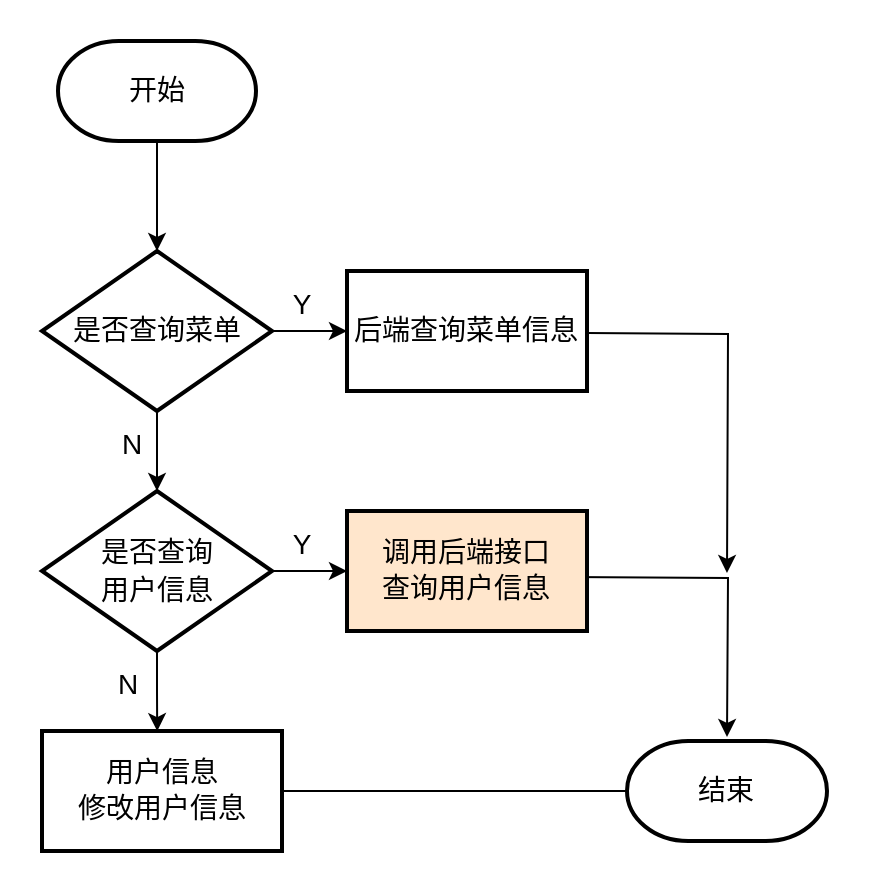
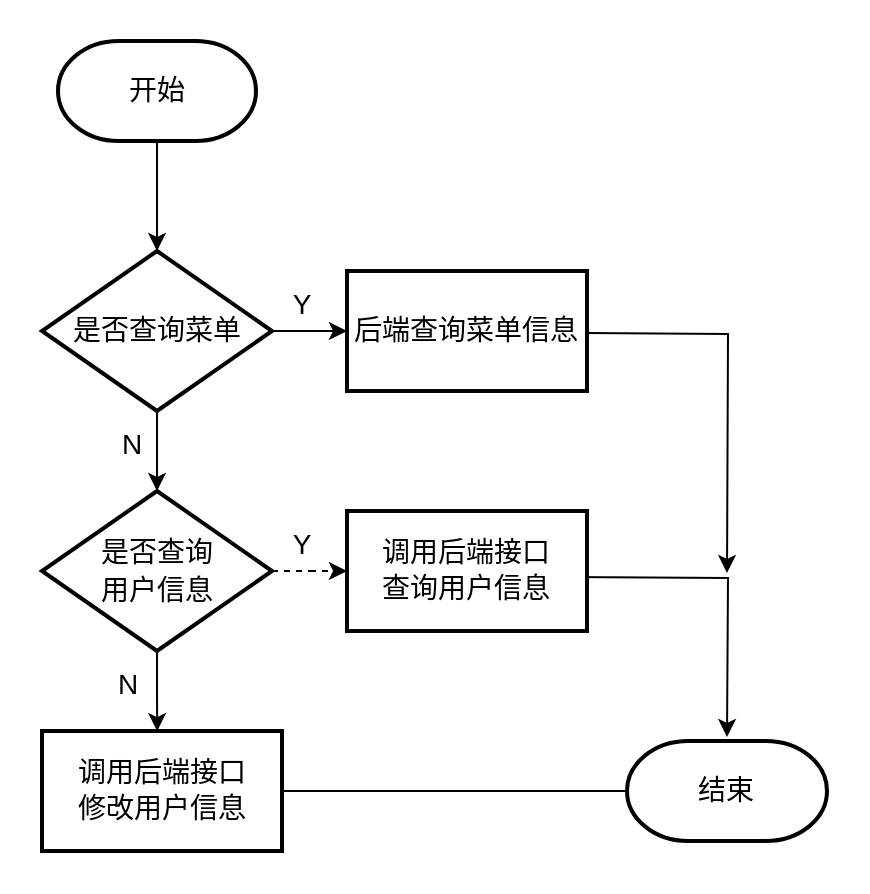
(309, 571) -> (309, 571)
(467, 571) -> (467, 571)
(163, 791) -> (163, 791)
